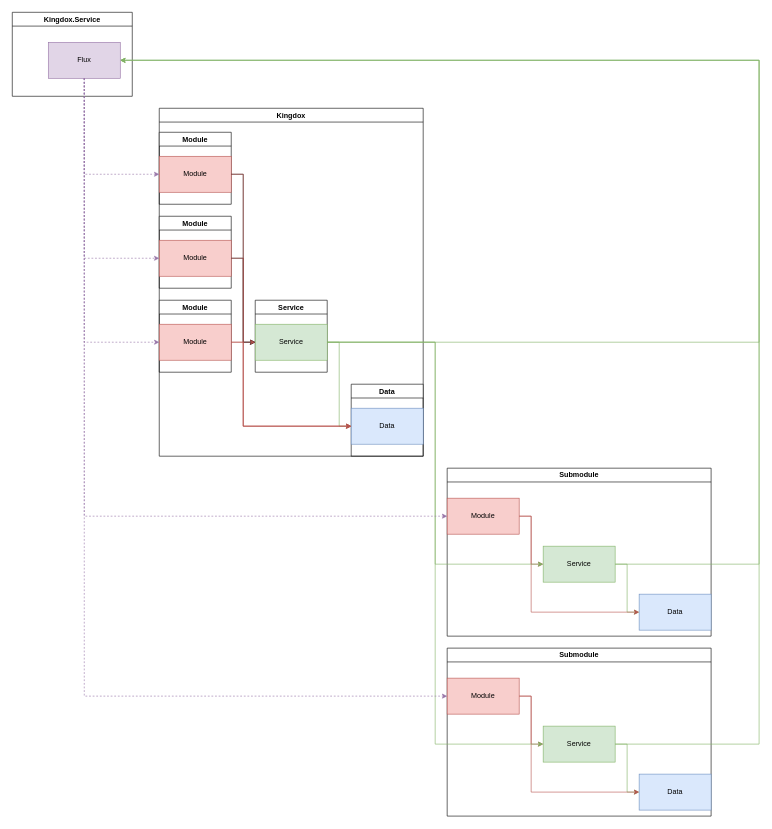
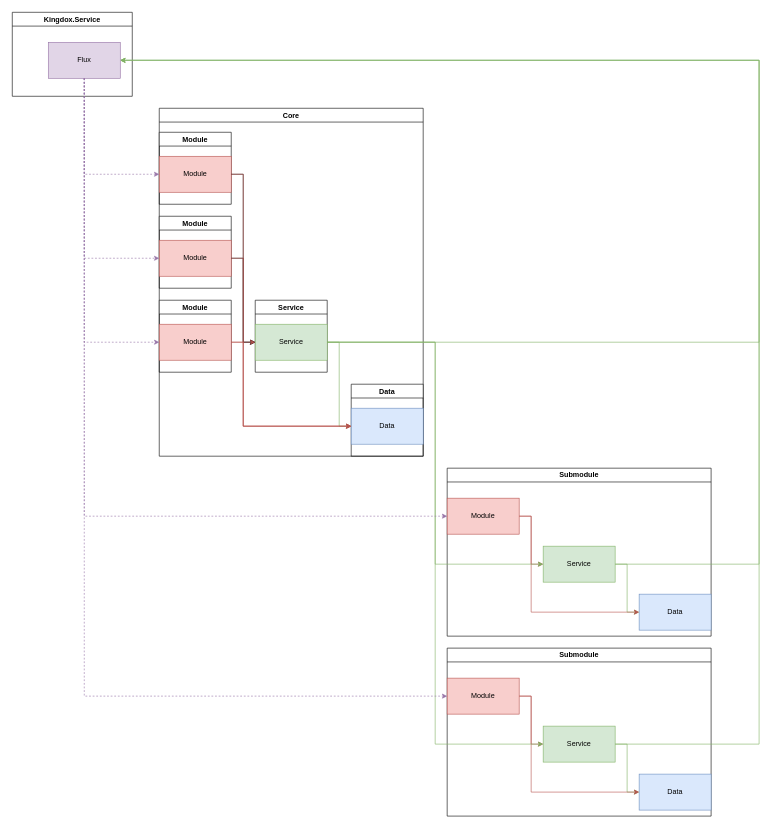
(291, 116) -> (291, 116)
